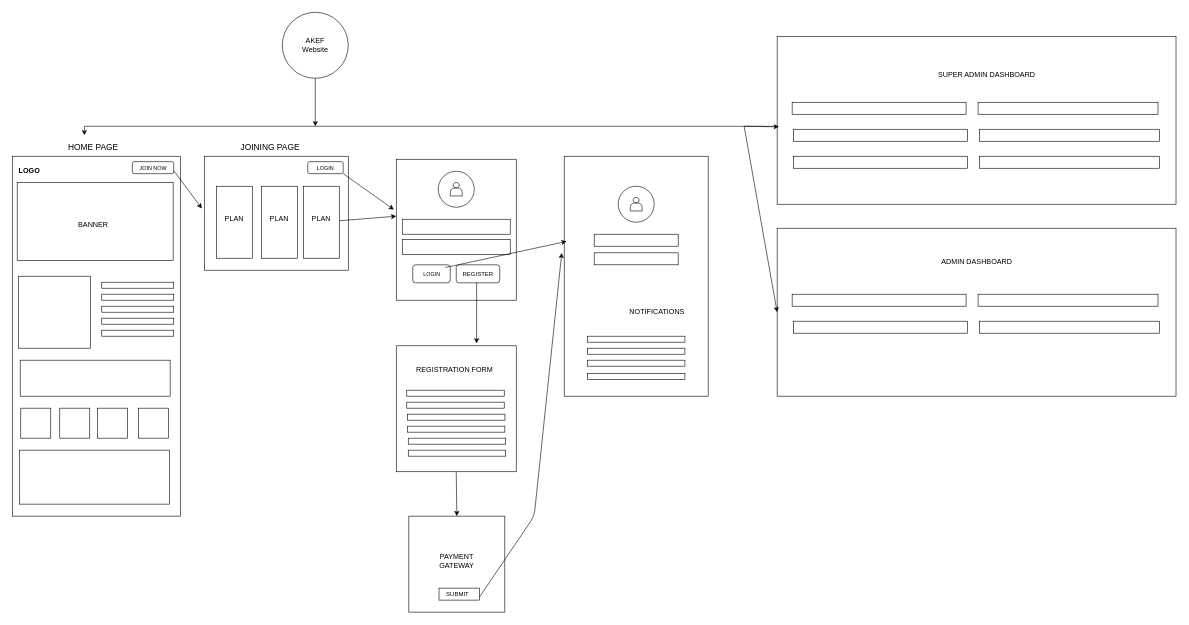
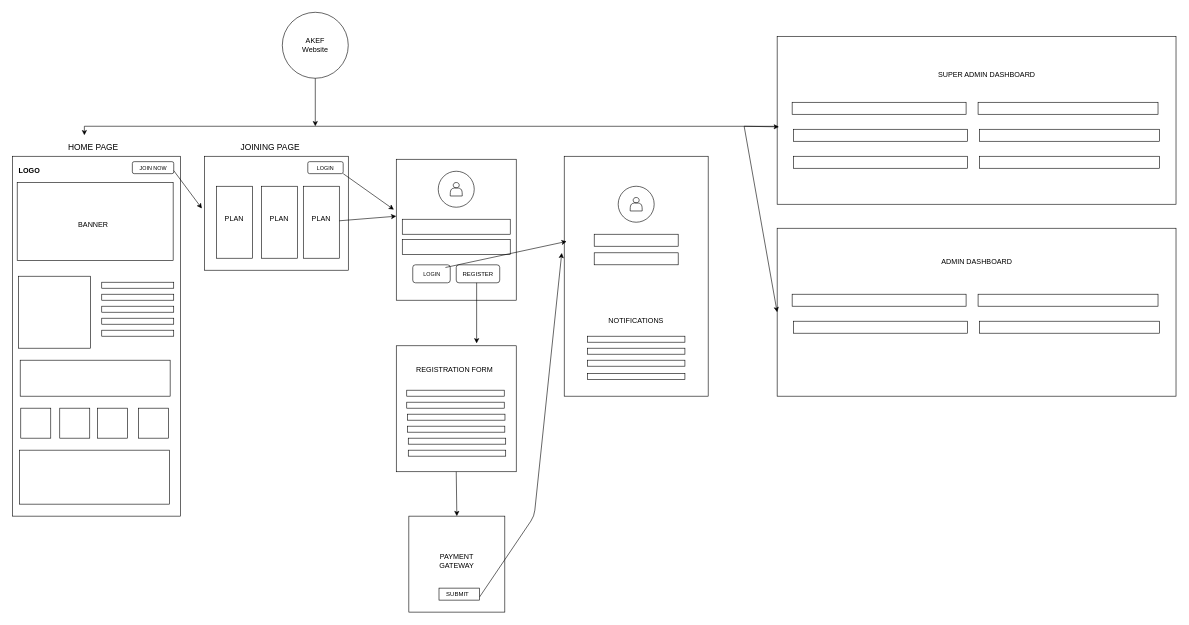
(657, 312) -> (636, 321)
